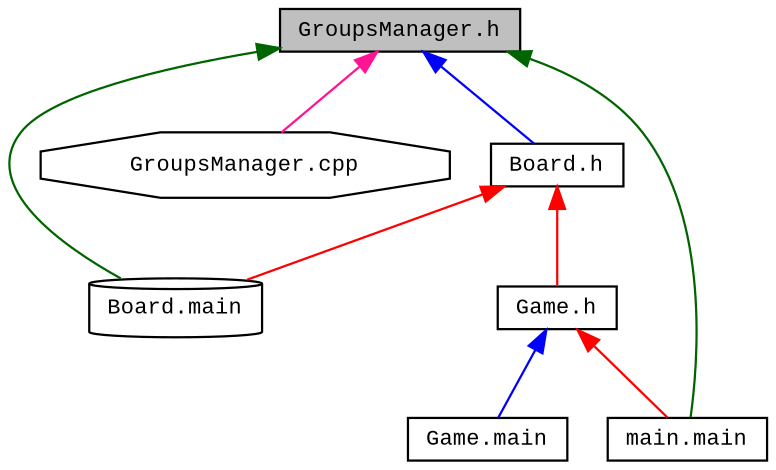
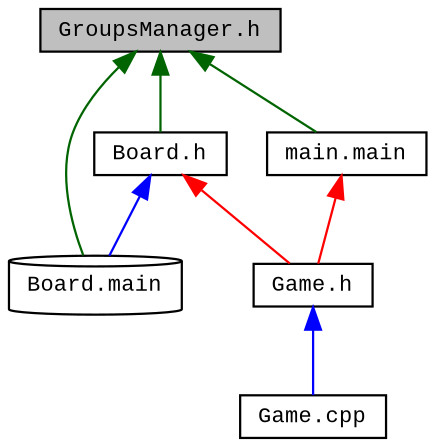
(488, 105) -> (160, 104)
(245, 165) -> none
(365, 237) -> (125, 226)
(631, 382) -> (327, 231)
(488, 439) -> (313, 417)
